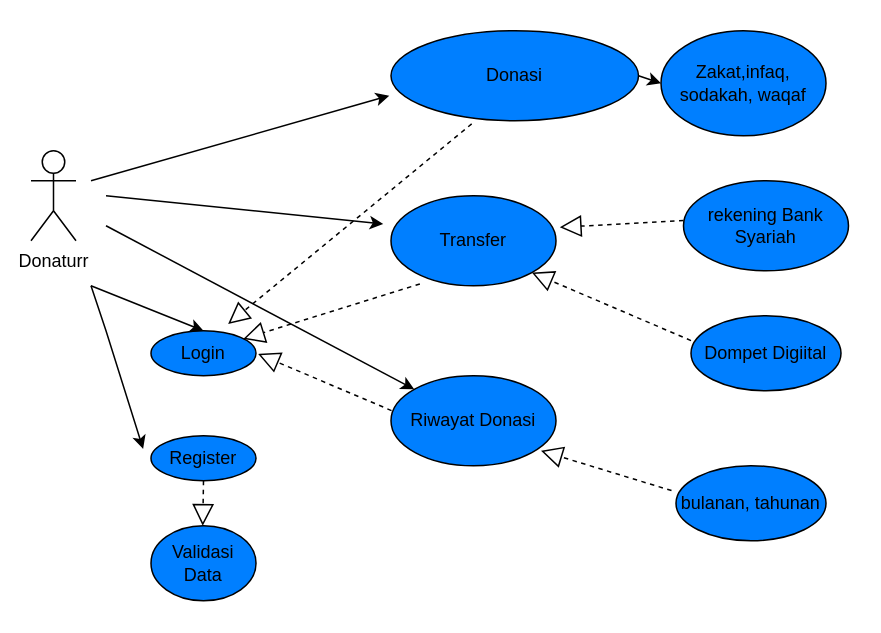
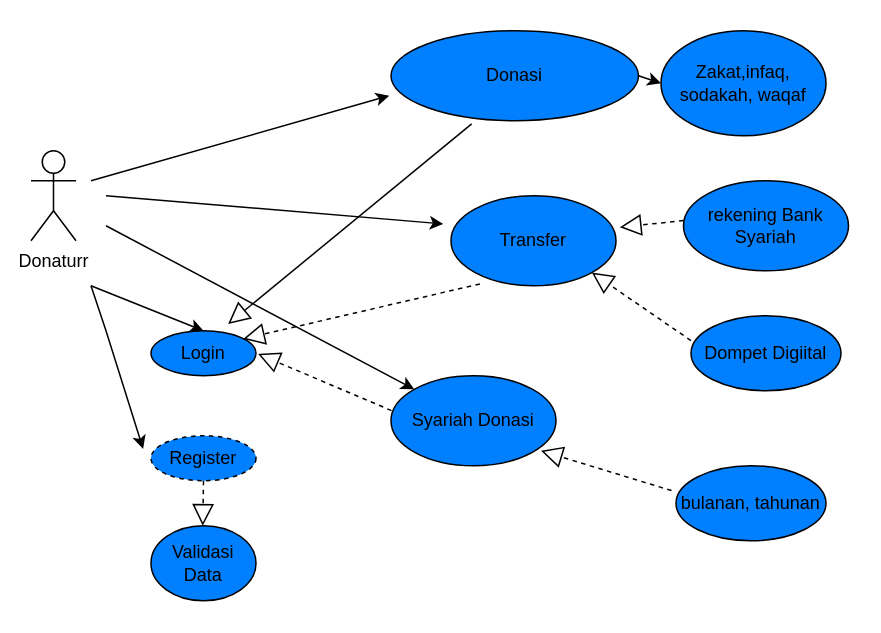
(356, 219) -> (356, 219)
(473, 241) -> (533, 241)
(473, 421) -> (473, 421)
(203, 458) -> (203, 458)
